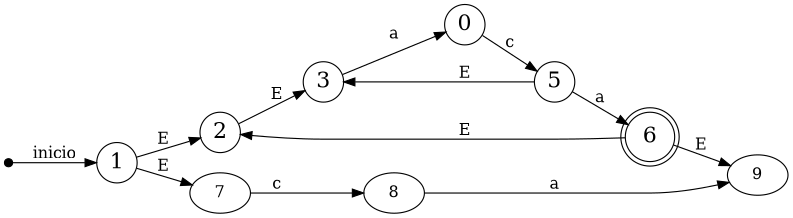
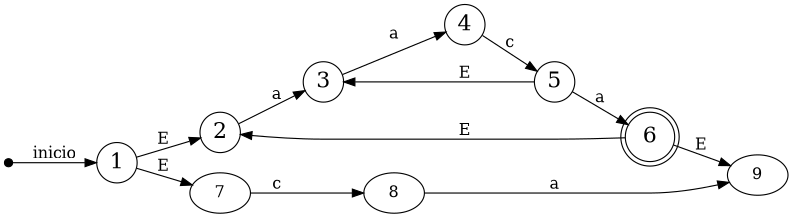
(465, 25) -> (465, 25)
(277, 95) -> (277, 95)
